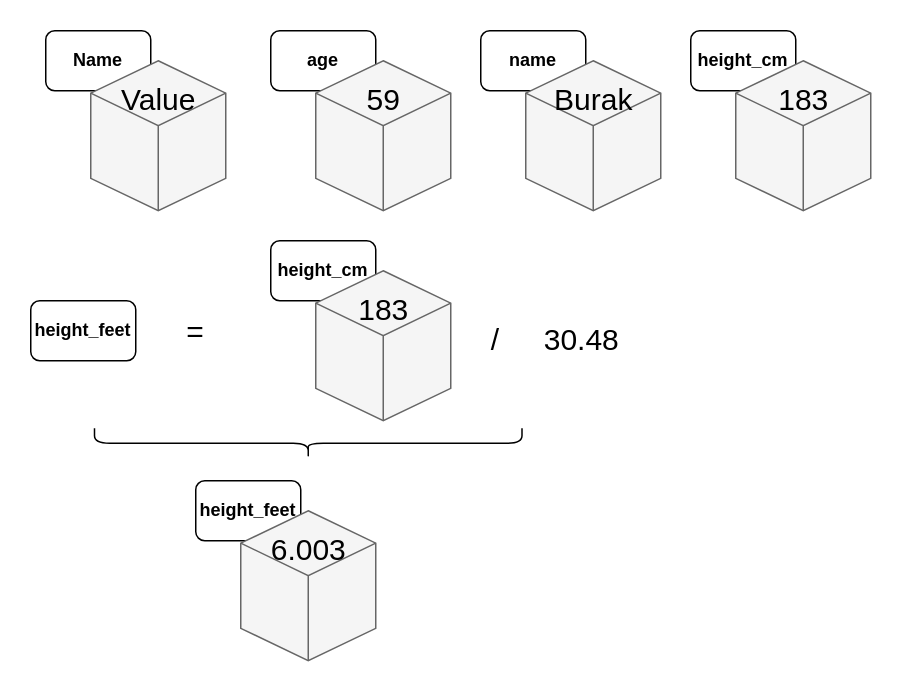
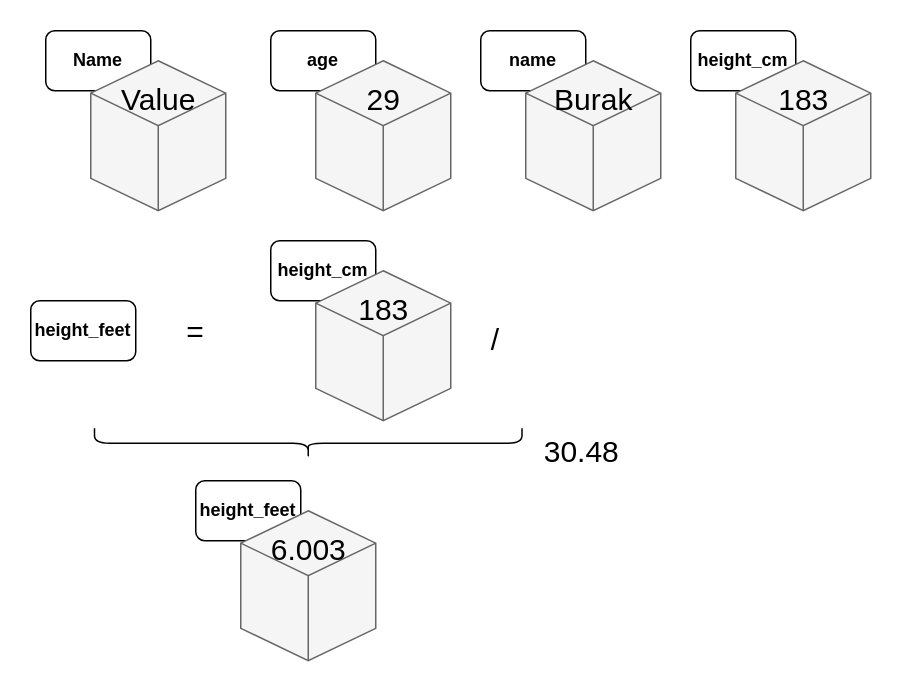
(384, 98) -> (384, 98)
(582, 338) -> (582, 451)
